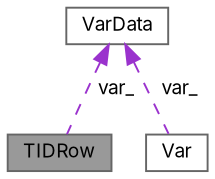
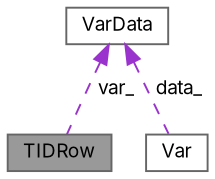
(177, 89) -> (177, 89)
